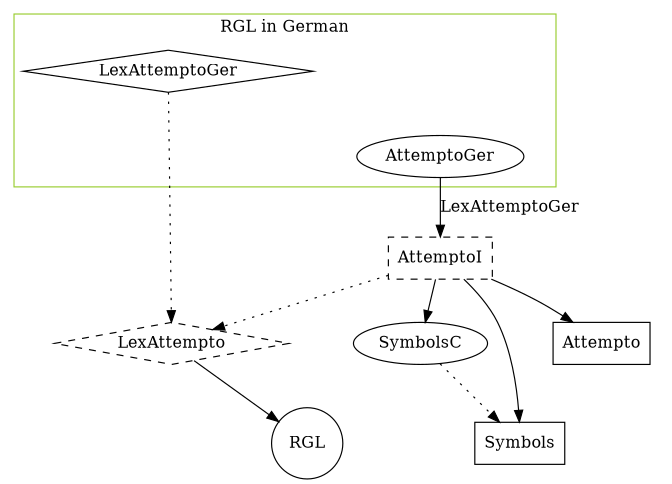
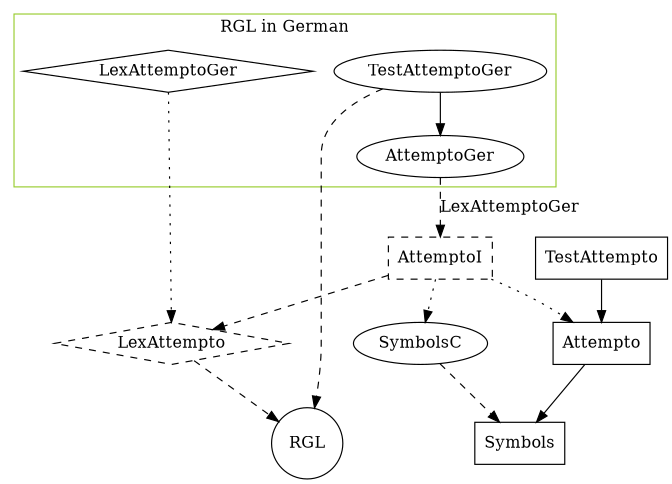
none -> (440, 71)
(440, 201) -> (440, 201)
none -> (602, 258)
(432, 295) -> (432, 295)
(528, 296) -> (528, 296)
(306, 301) -> (306, 301)
(504, 339) -> (564, 389)
(232, 388) -> (232, 388)
(466, 389) -> (466, 389)
